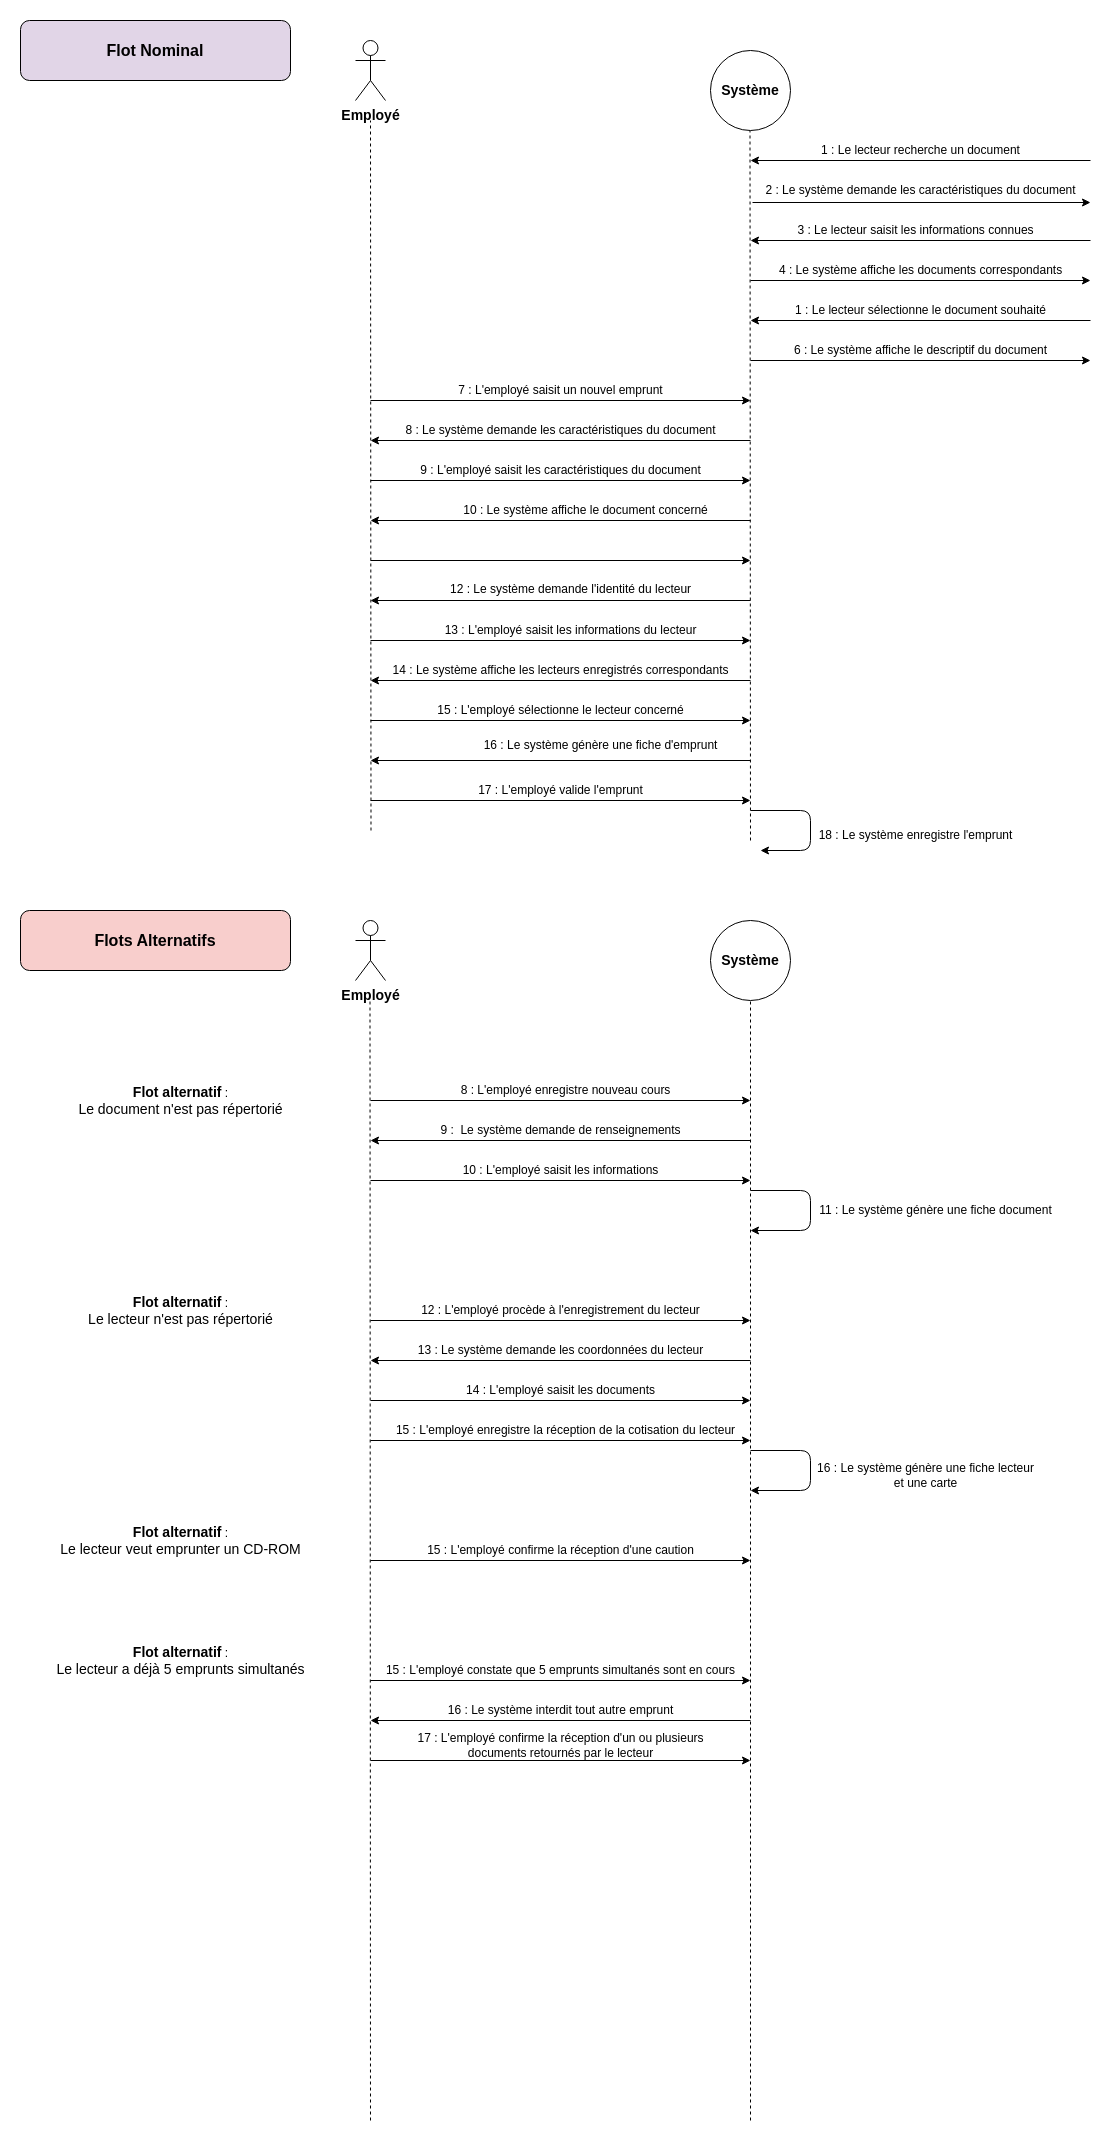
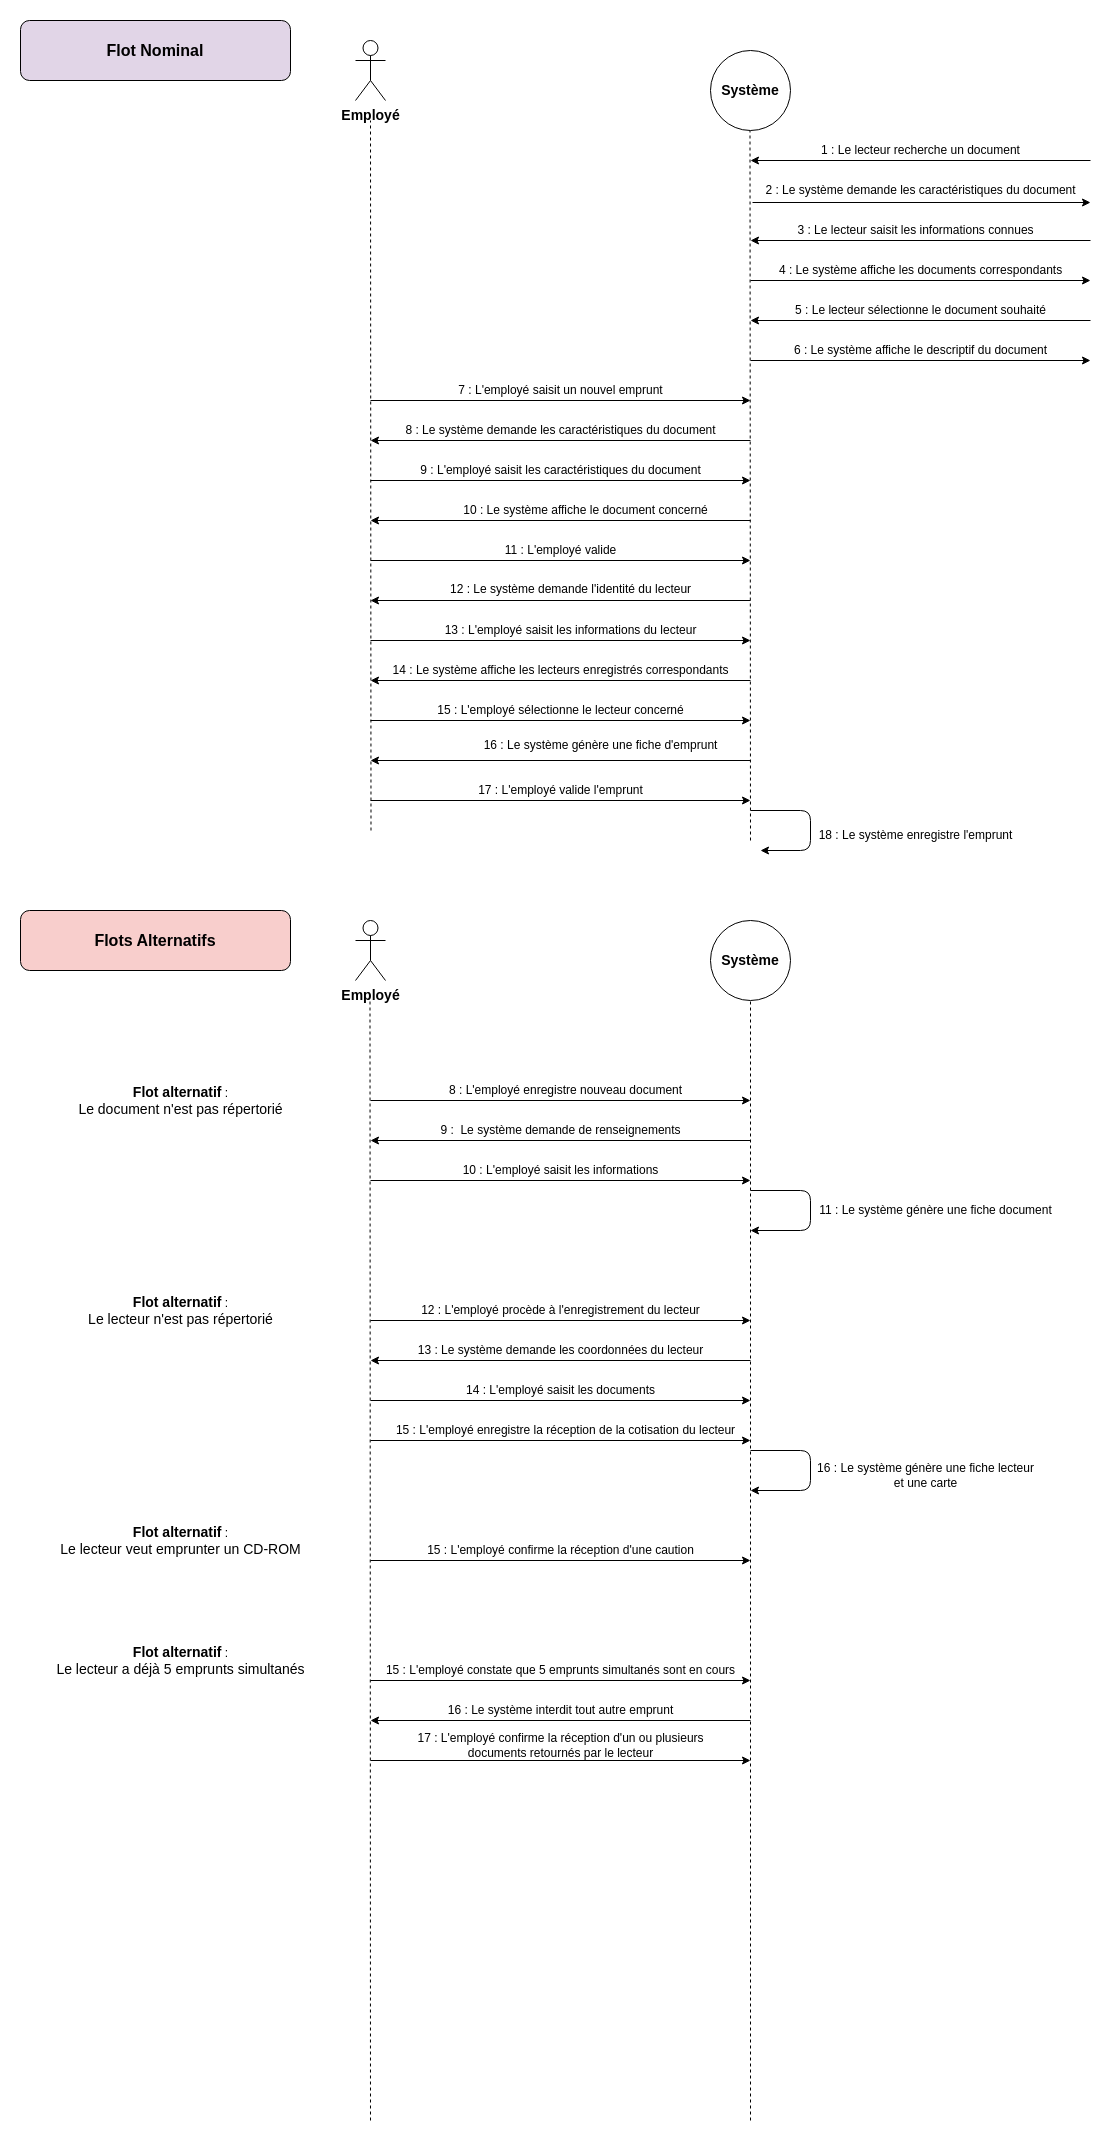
(921, 311) -> (921, 311)
none -> (561, 551)
(566, 1091) -> (566, 1091)
